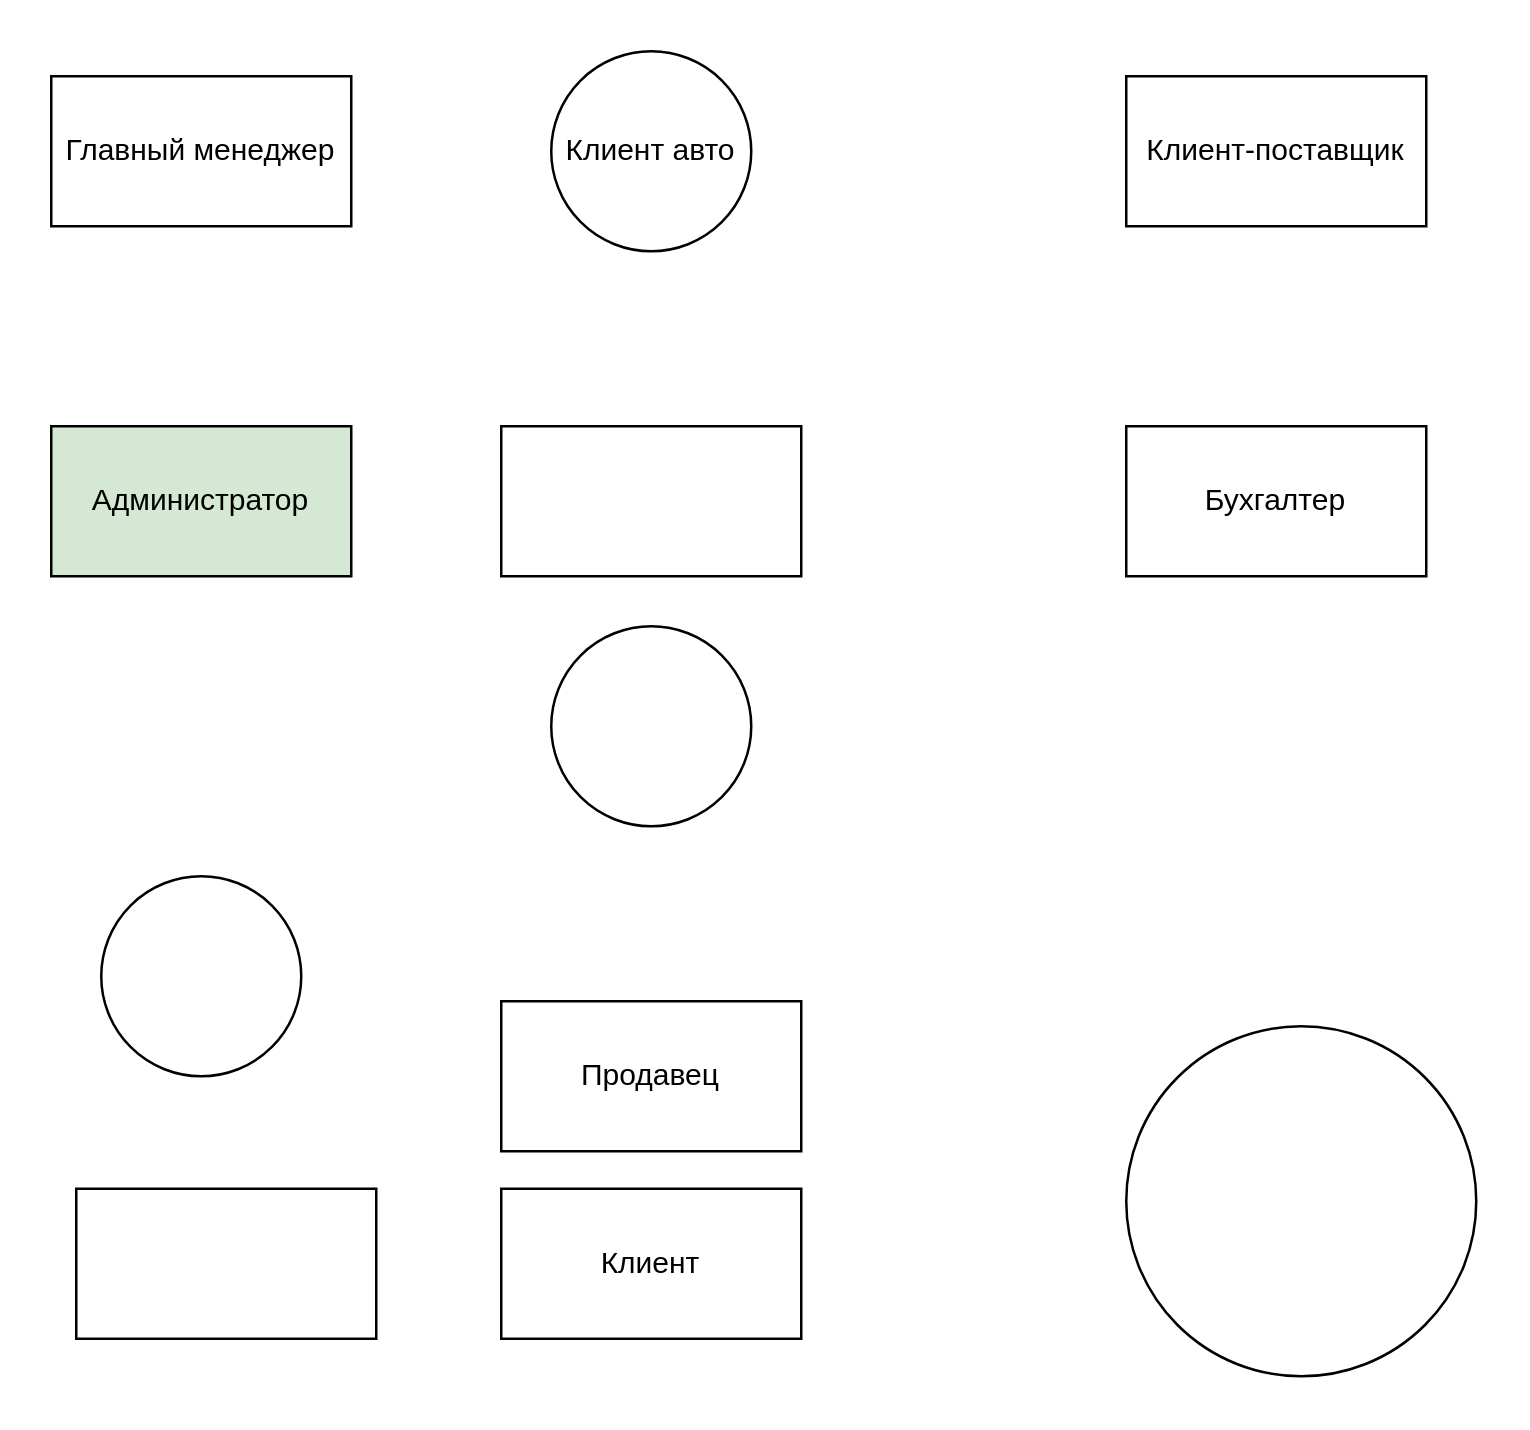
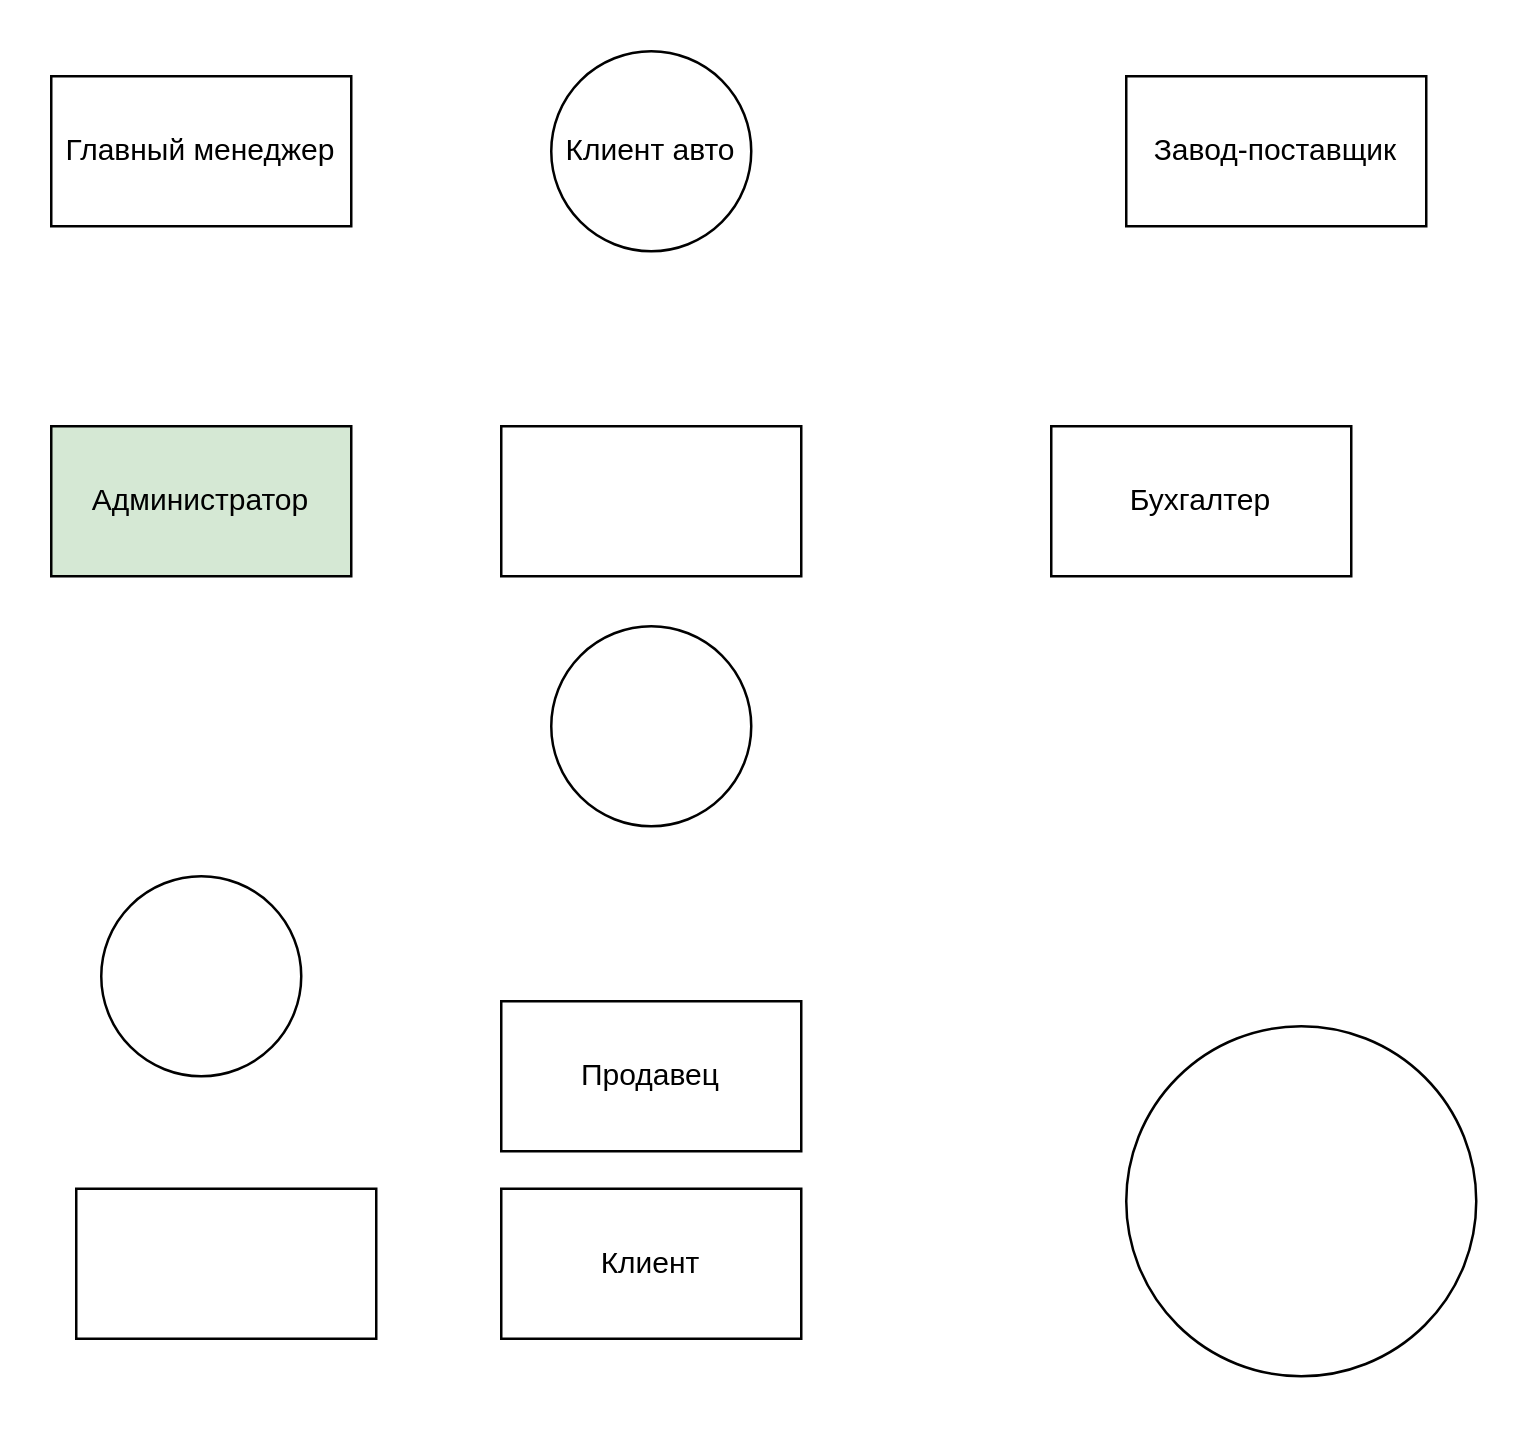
(1276, 151) -> (1276, 151)
(1276, 501) -> (1201, 501)
